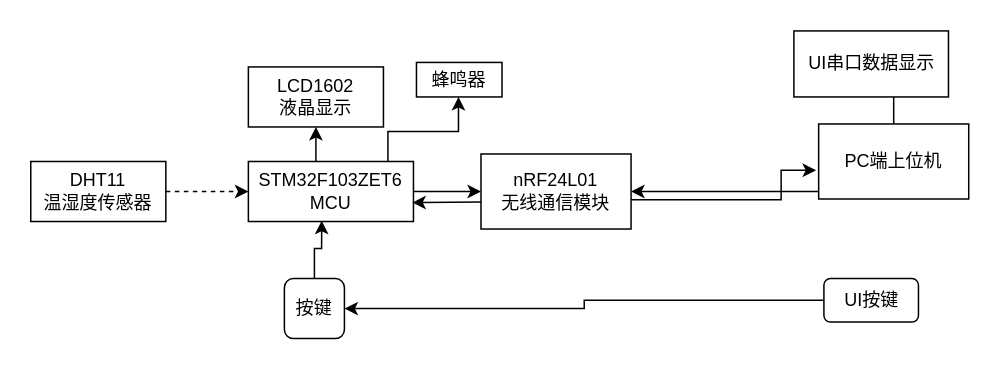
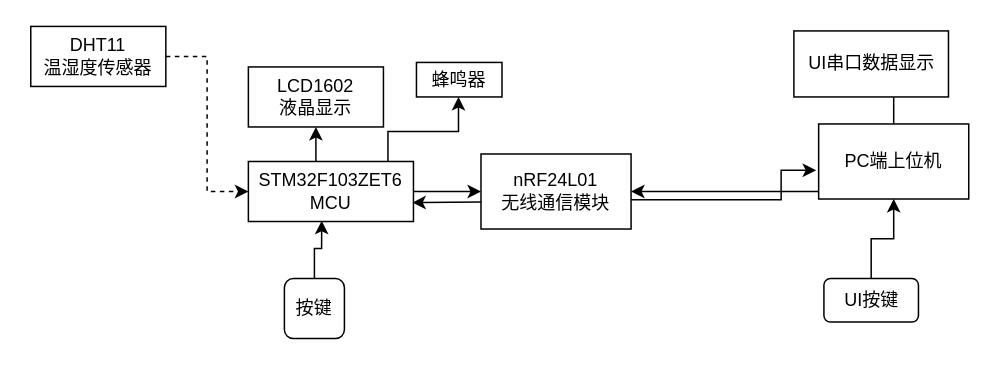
(98, 191) -> (98, 56)
(585, 300) -> (877, 239)
